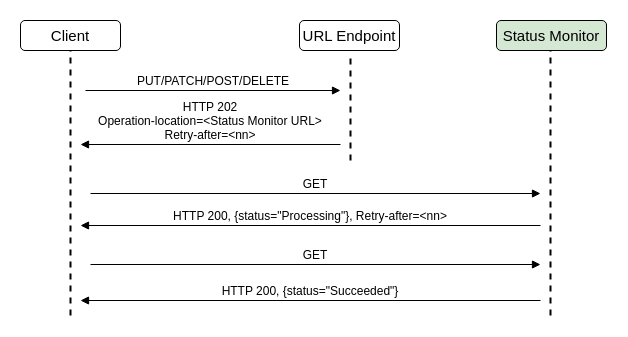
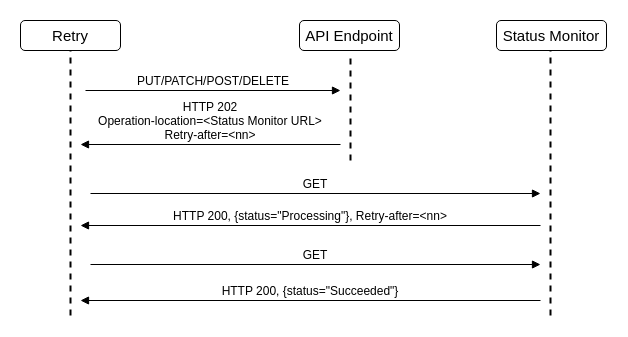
(71, 36) -> (71, 36)
(350, 36) -> (350, 36)
(552, 36) -> (552, 36)
